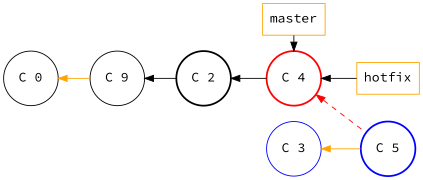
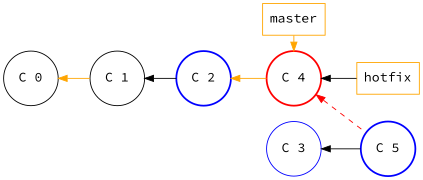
(294, 39) -> (294, 39)
(117, 78) -> (117, 78)
(204, 78) -> (204, 78)
(253, 78) -> (253, 78)
(345, 149) -> (345, 149)
